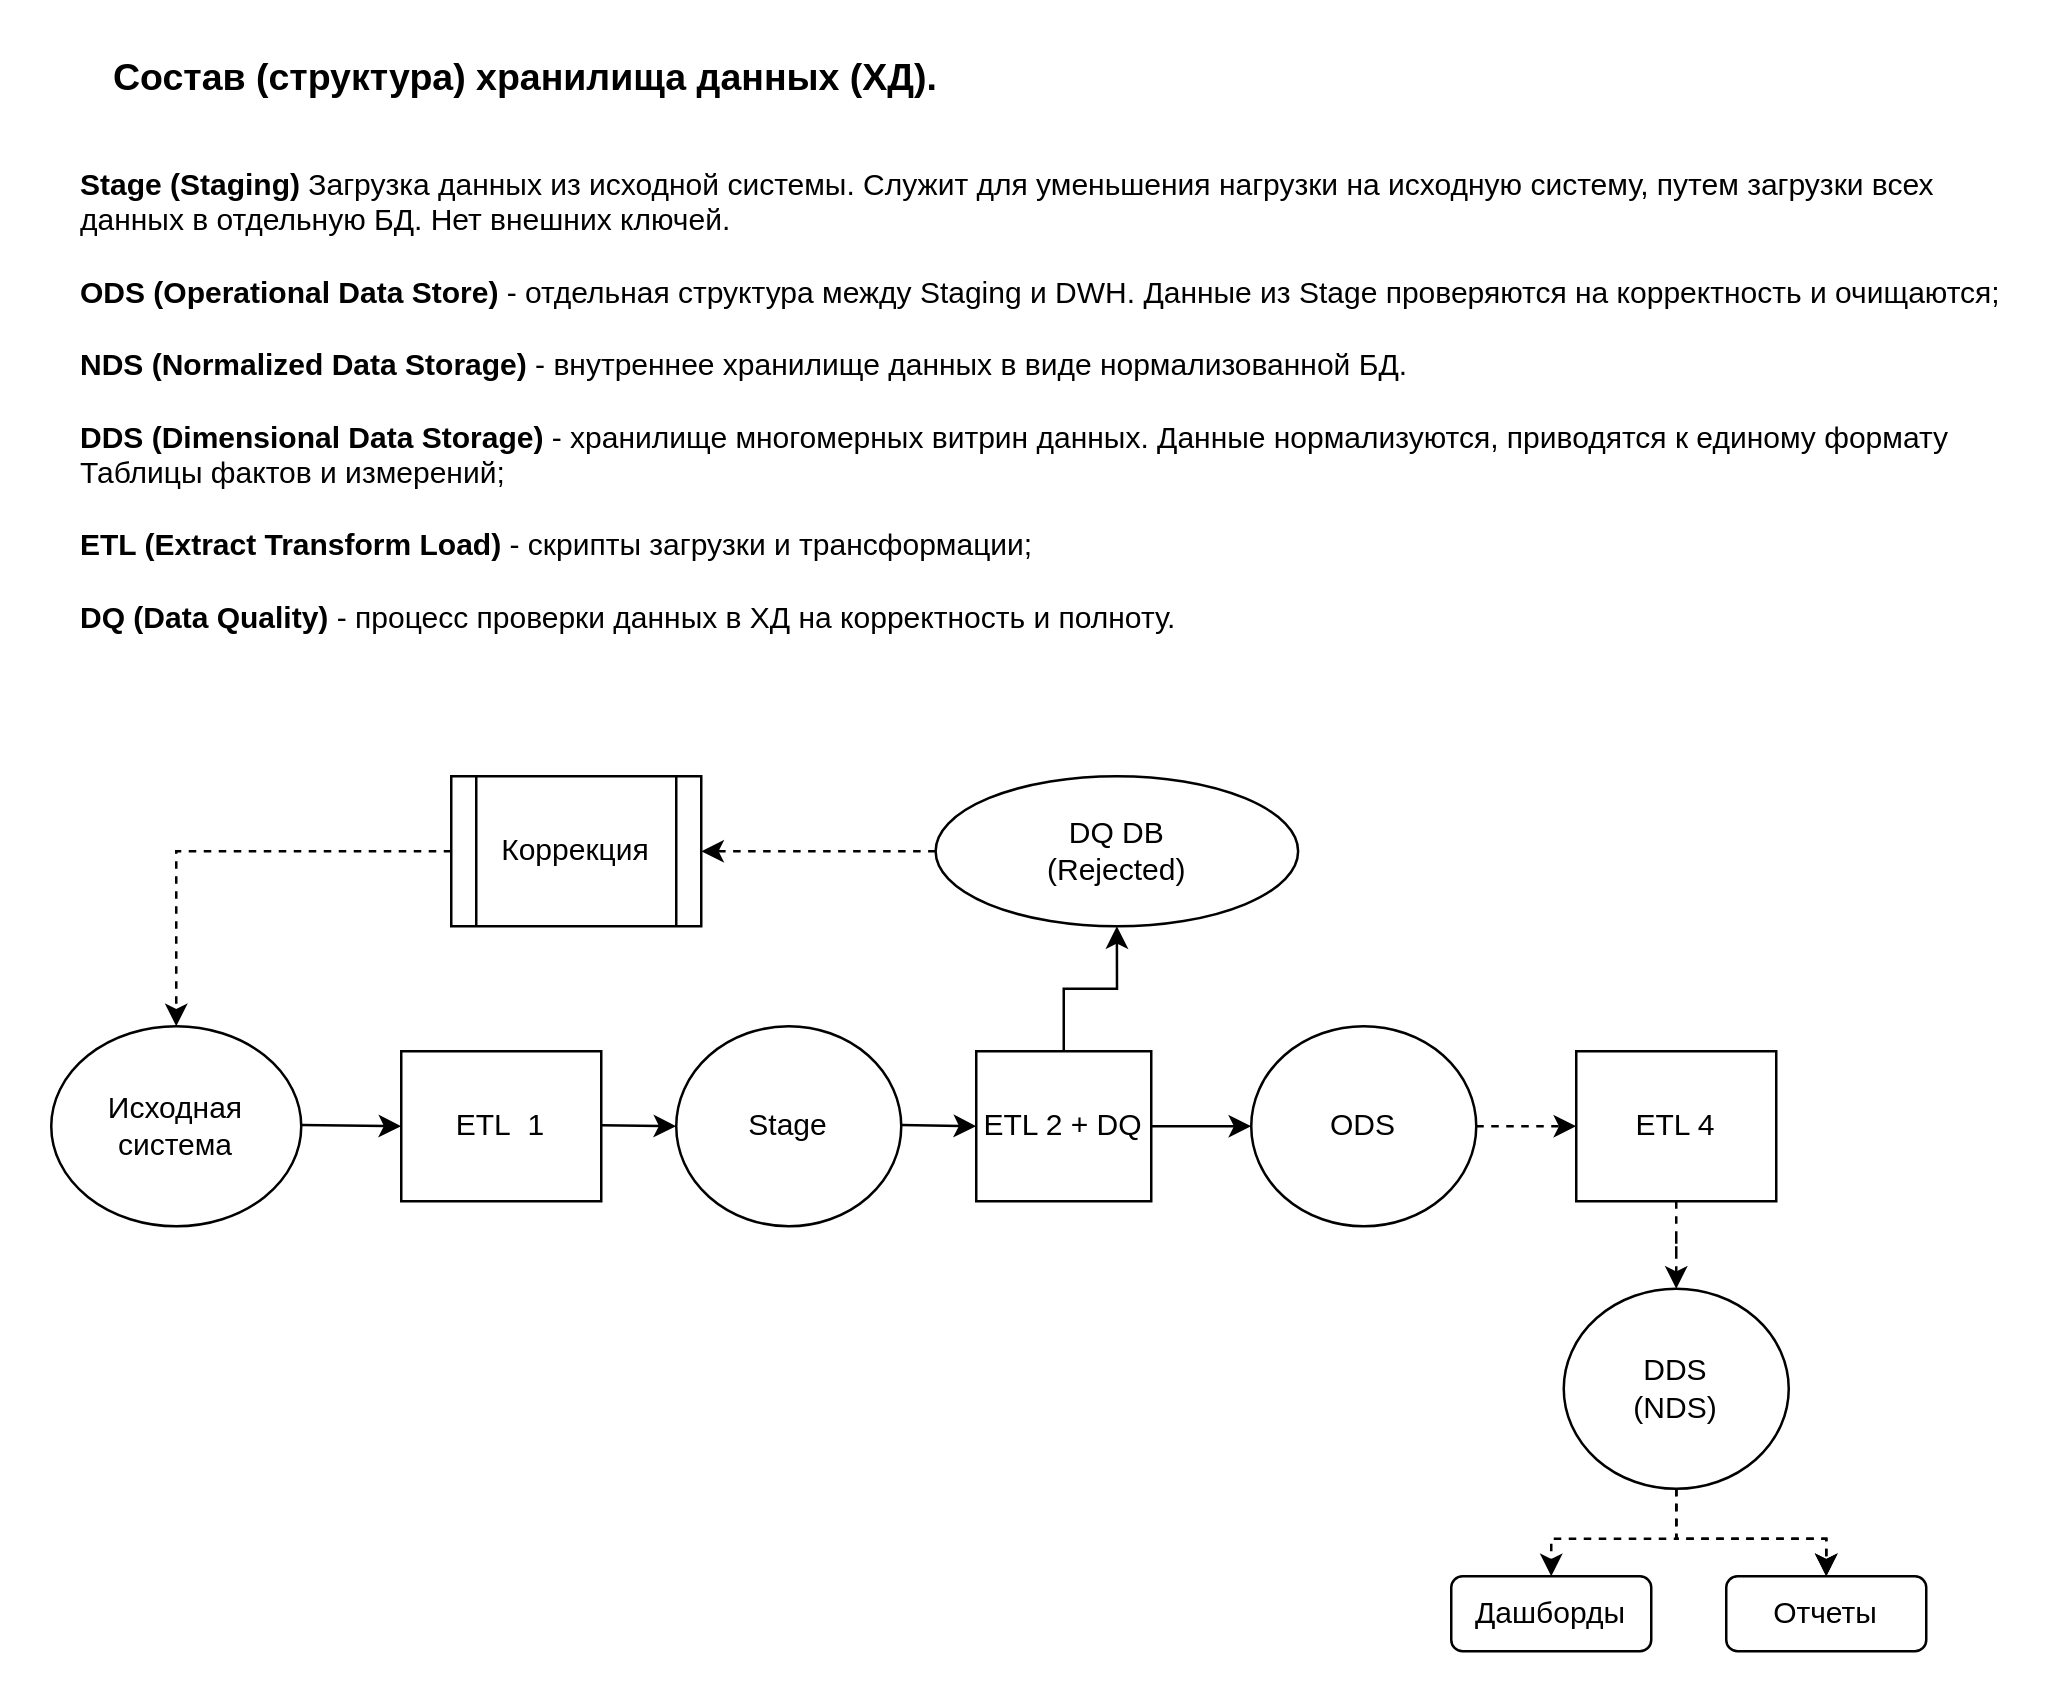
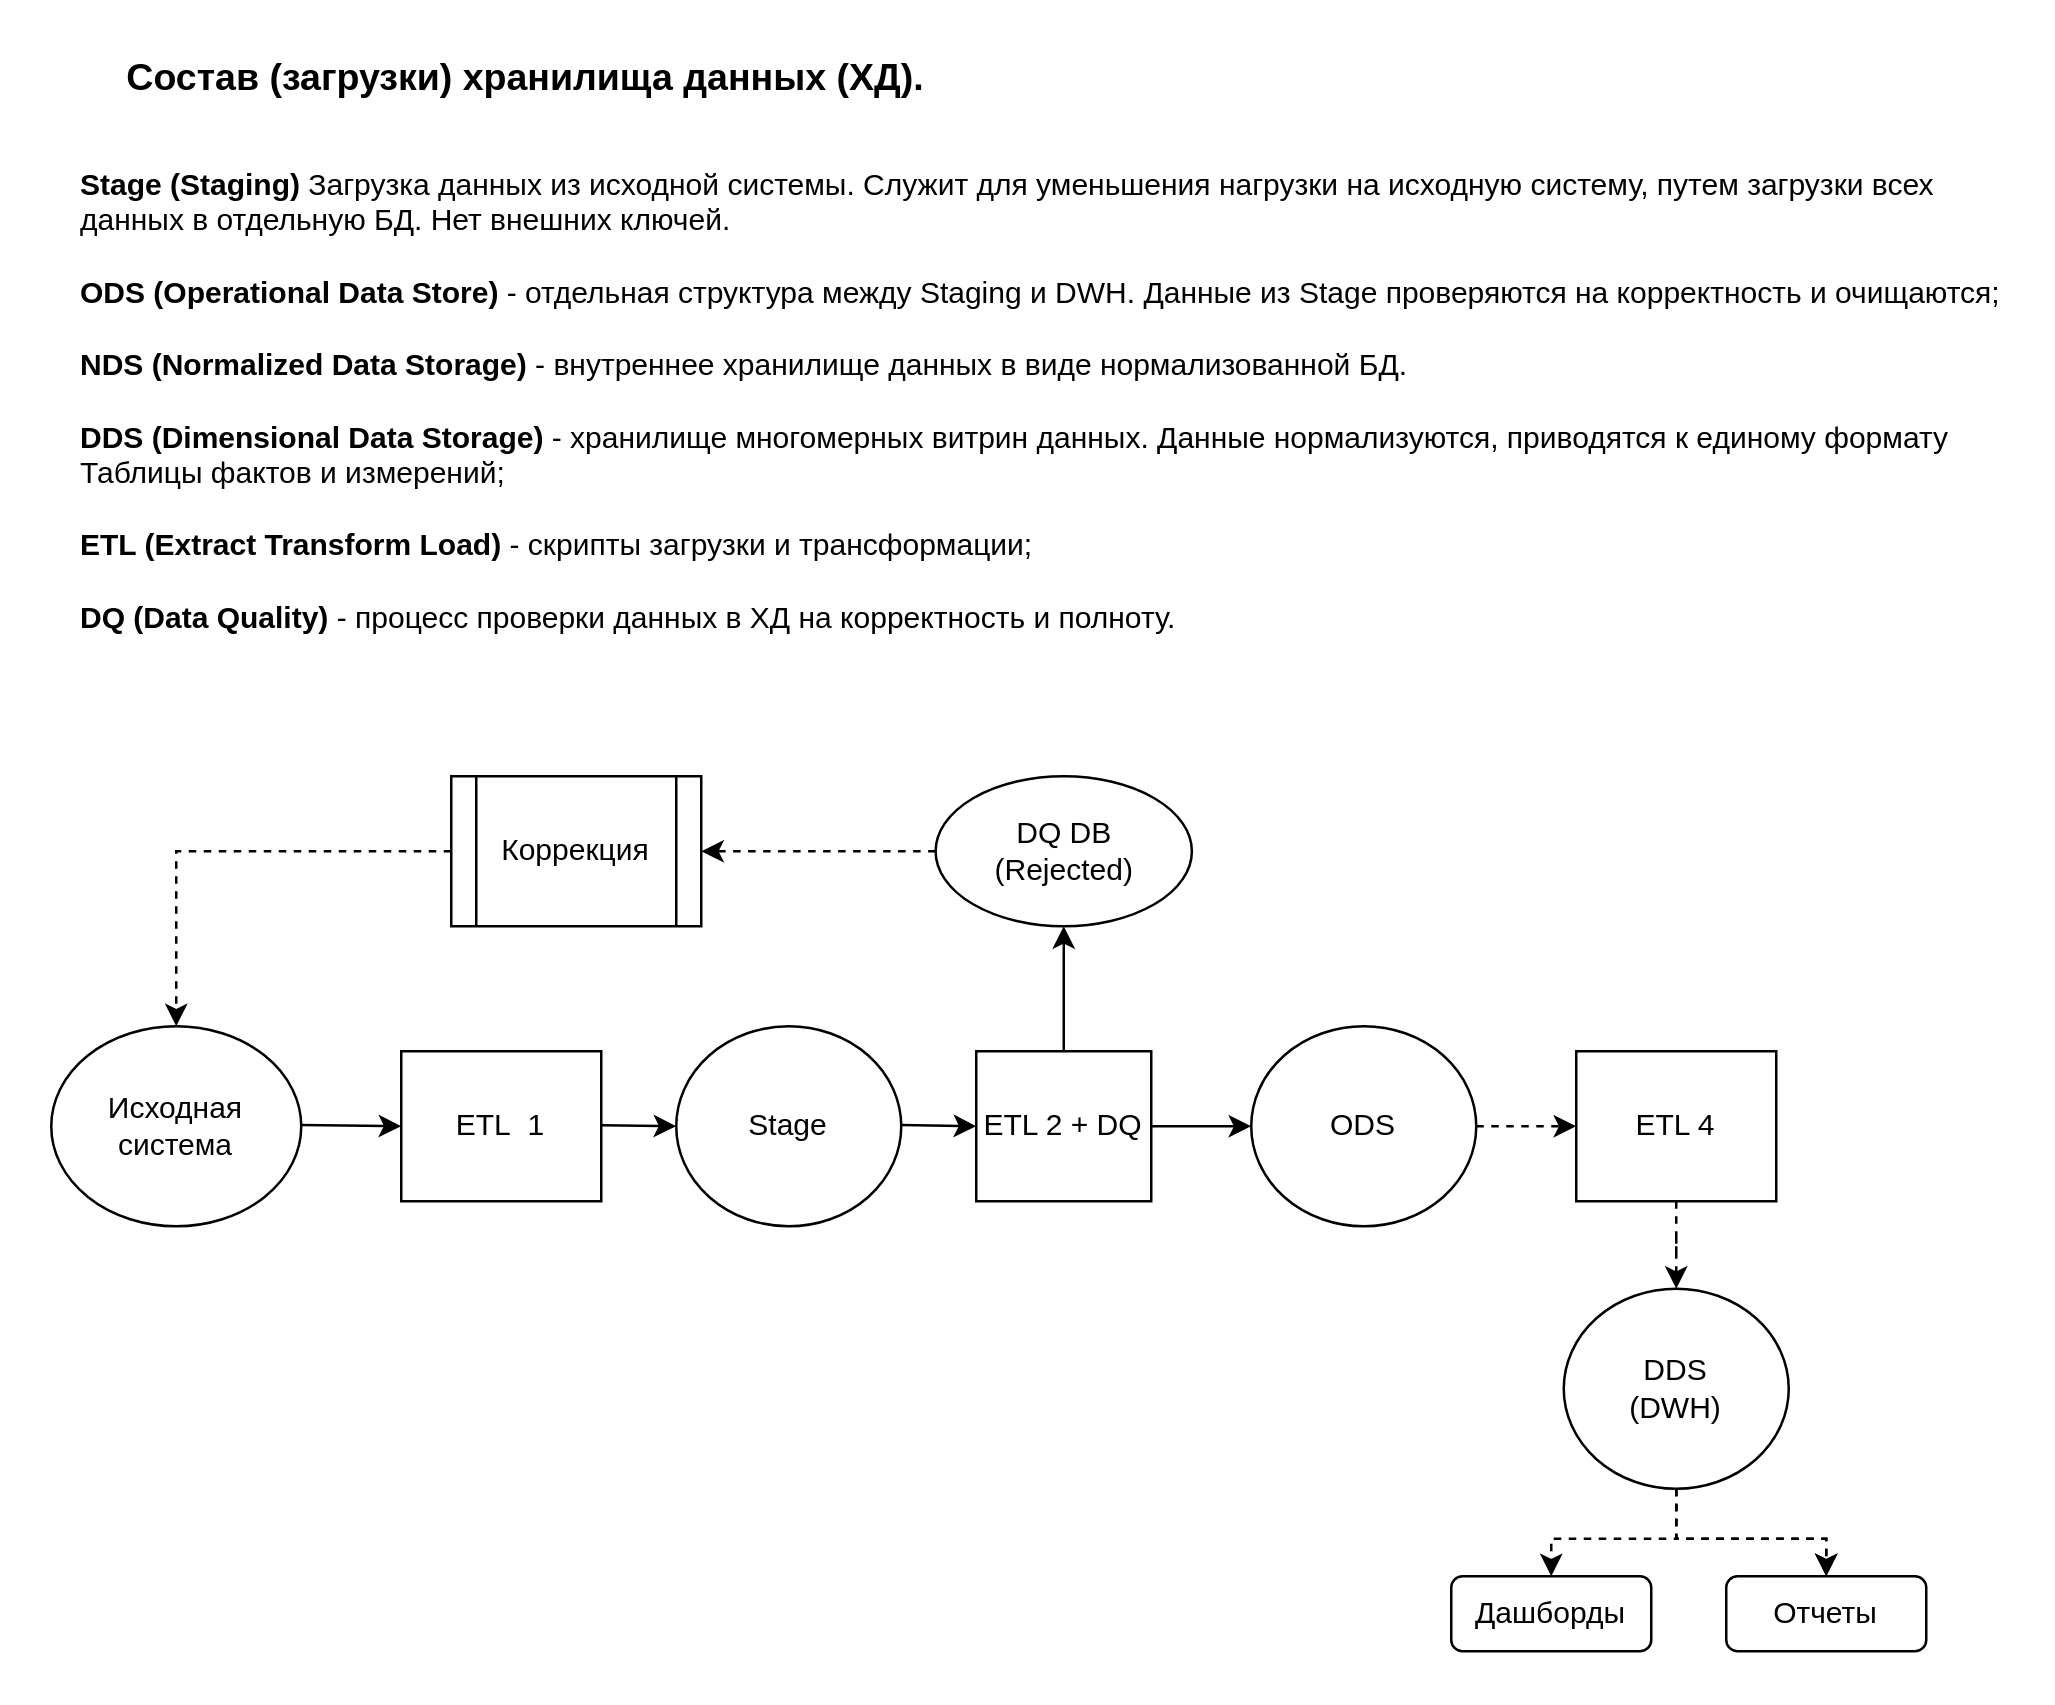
(526, 76) -> (526, 76)
(1117, 851) -> (1064, 851)
(1676, 1389) -> (1676, 1389)
